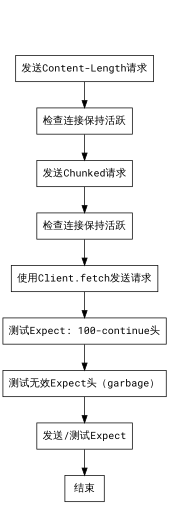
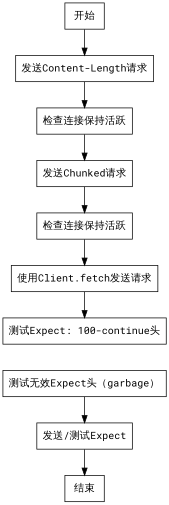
none -> (85, 16)
(85, 354) -> none
